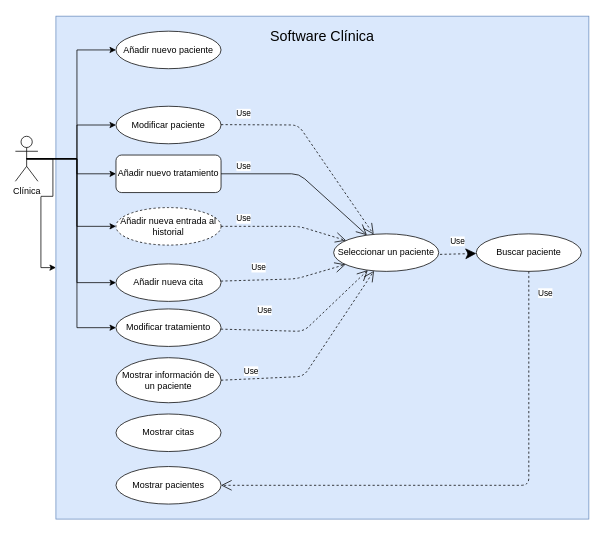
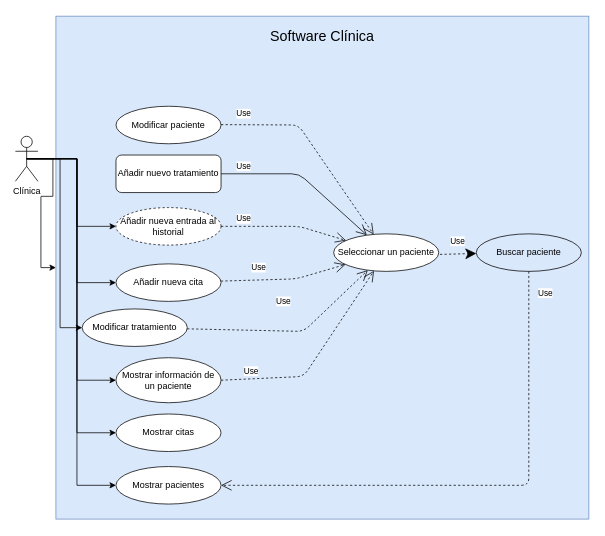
(77, 50) -> none
(168, 50) -> none
(109, 125) -> (94, 432)
(94, 174) -> (94, 380)
(528, 252) -> (528, 252)
(168, 327) -> (135, 327)
none -> (93, 485)
